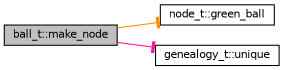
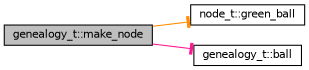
(61, 35) -> (78, 35)
(217, 55) -> (248, 55)
